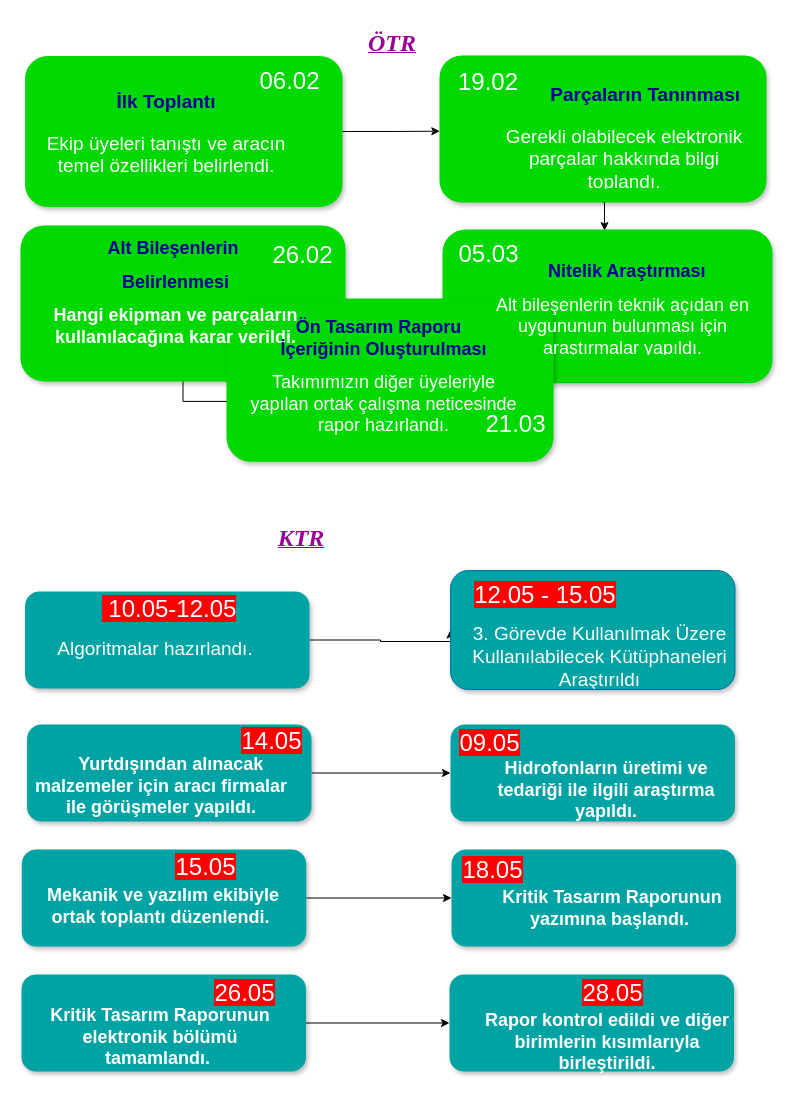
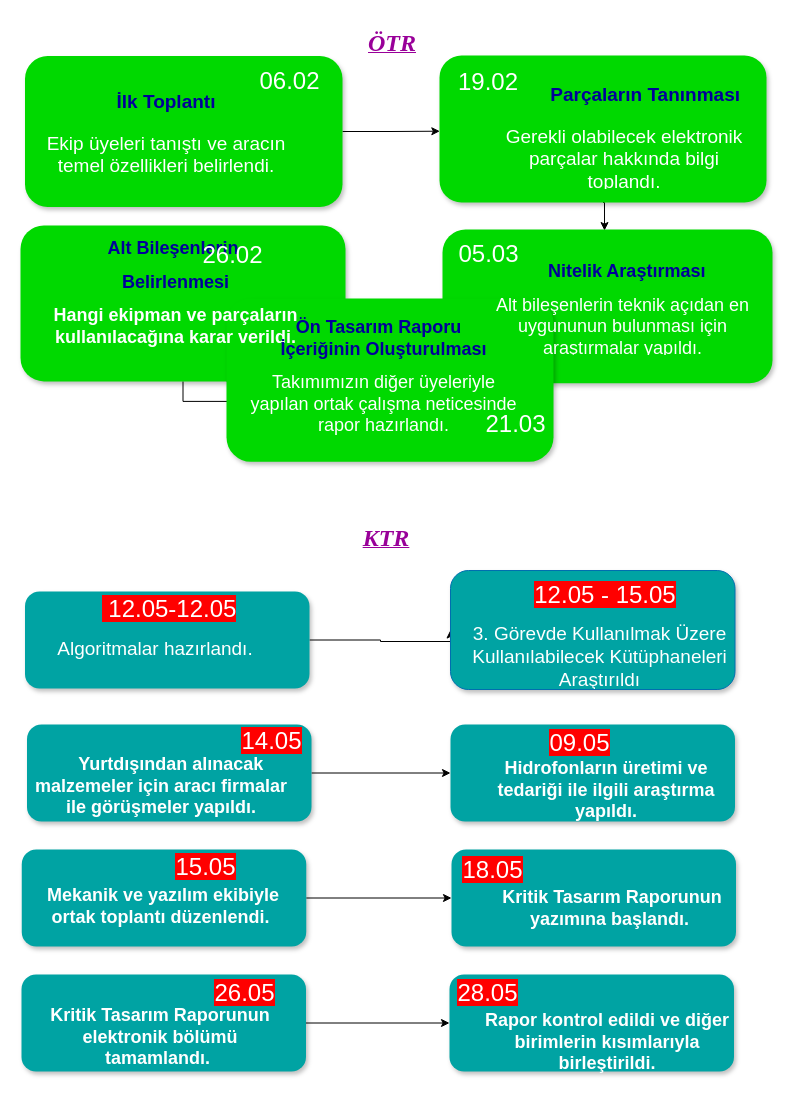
(303, 253) -> (233, 253)
(302, 538) -> (387, 538)
(546, 593) -> (606, 593)
(170, 607) -> (170, 607)
(490, 741) -> (580, 741)
(613, 990) -> (488, 990)
